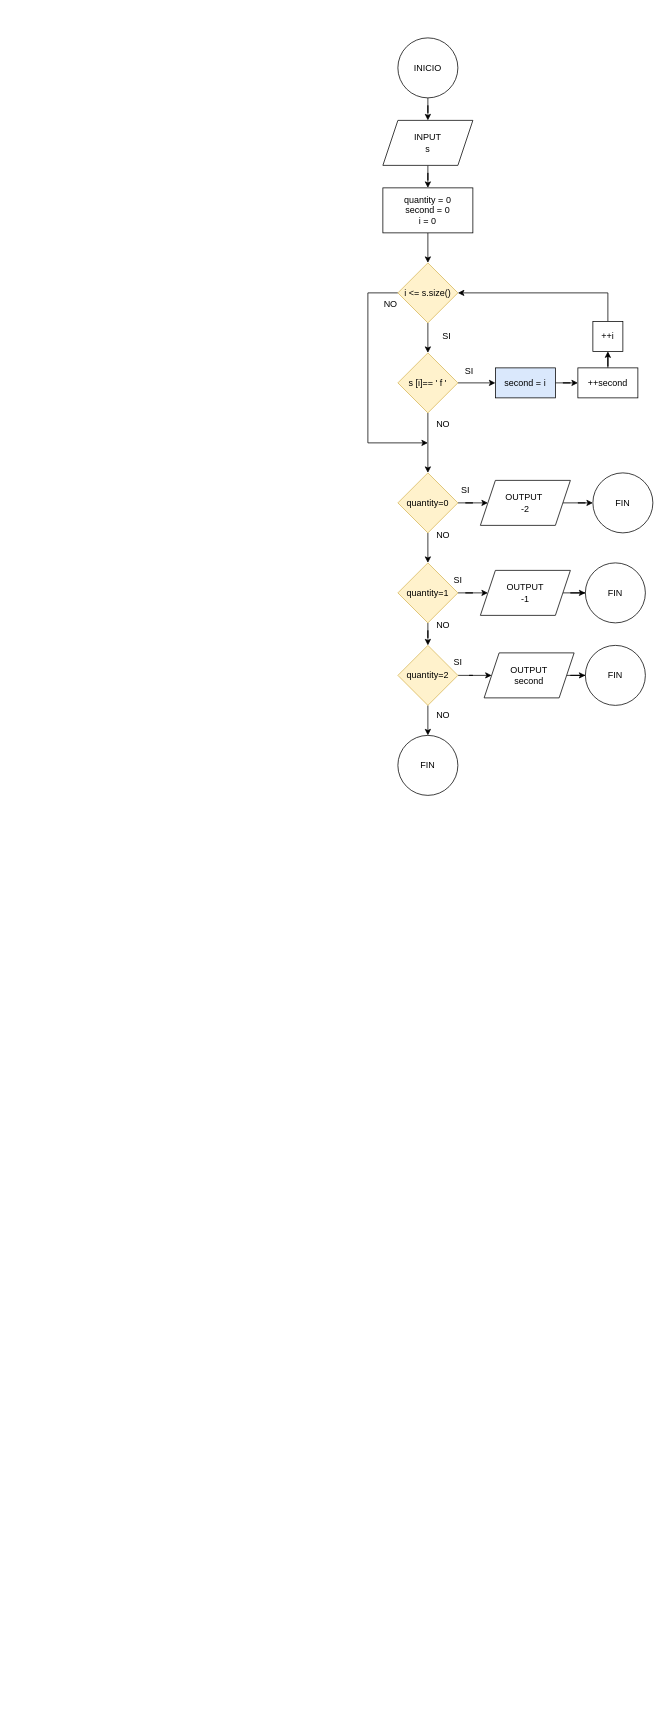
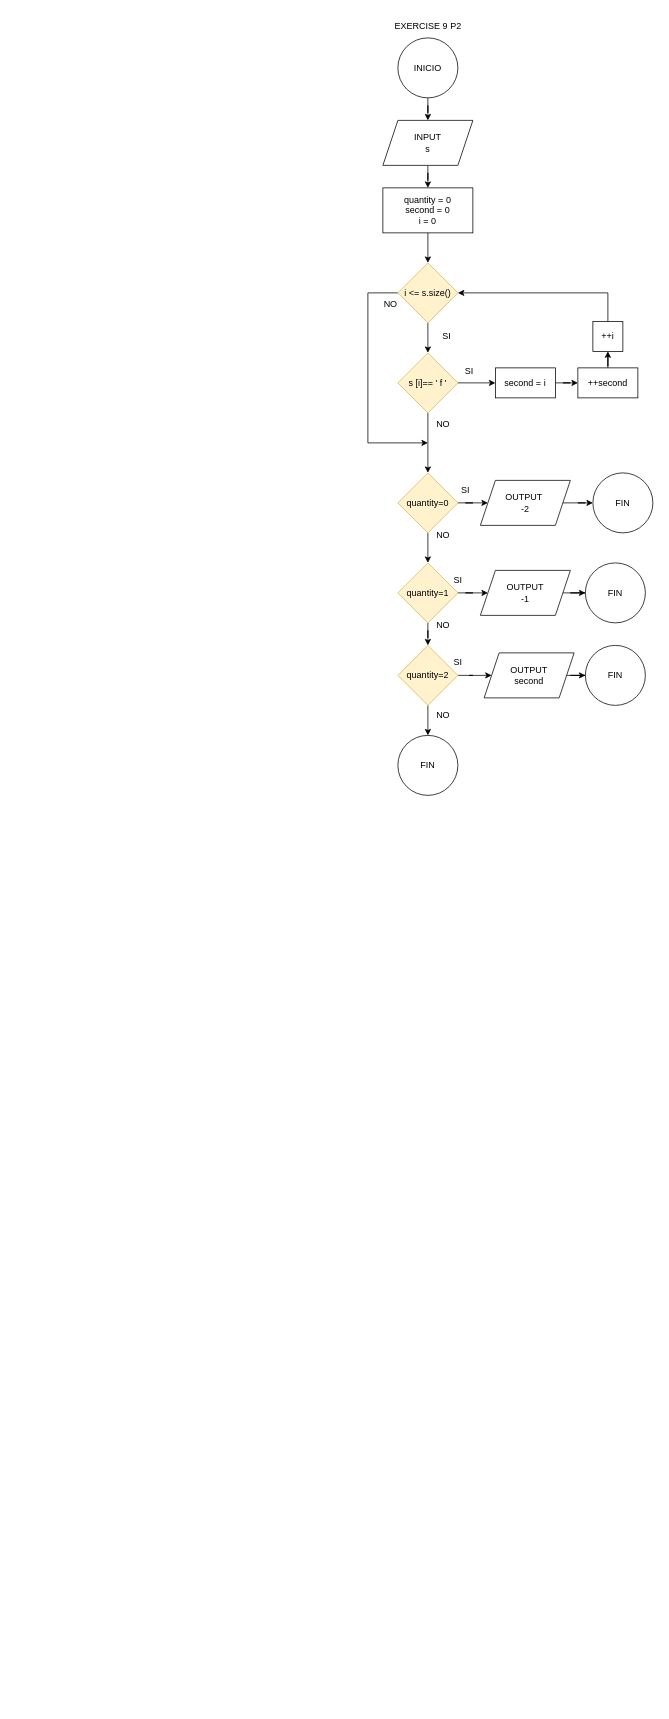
none -> (428, 27)
(525, 383) -> (525, 383)
